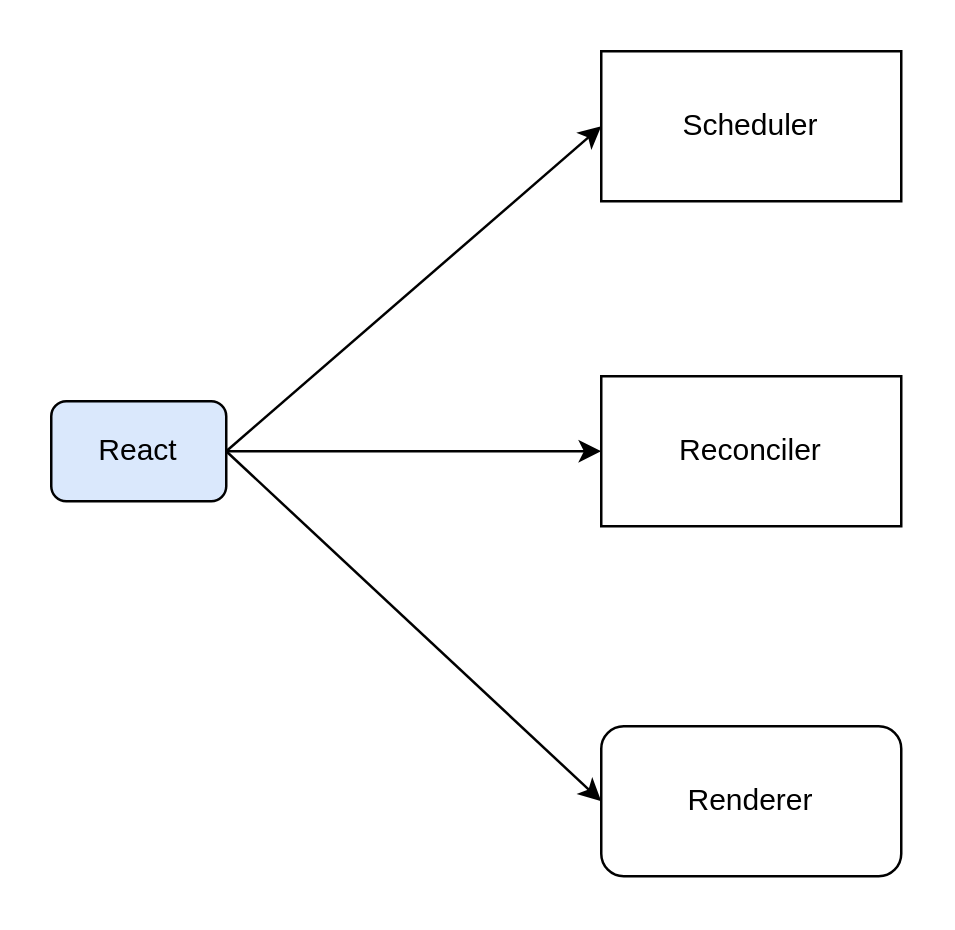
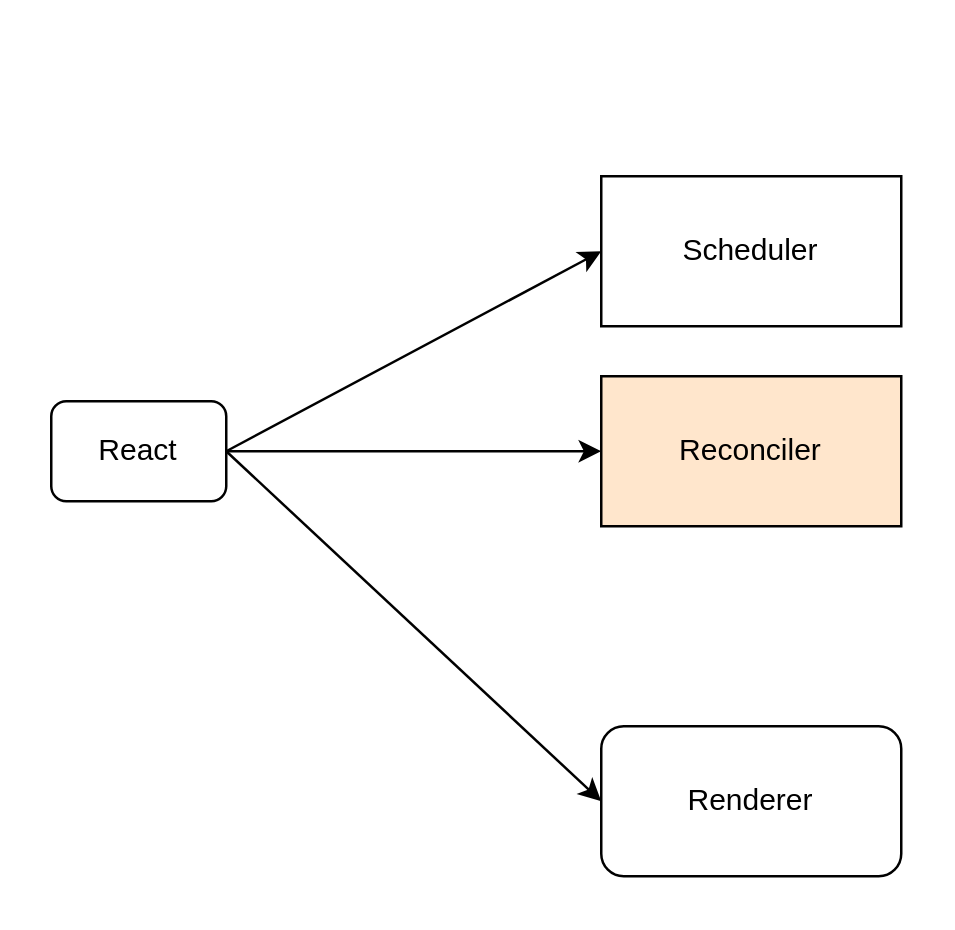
(751, 126) -> (751, 251)
(139, 451) -> (139, 451)
(751, 451) -> (751, 451)
